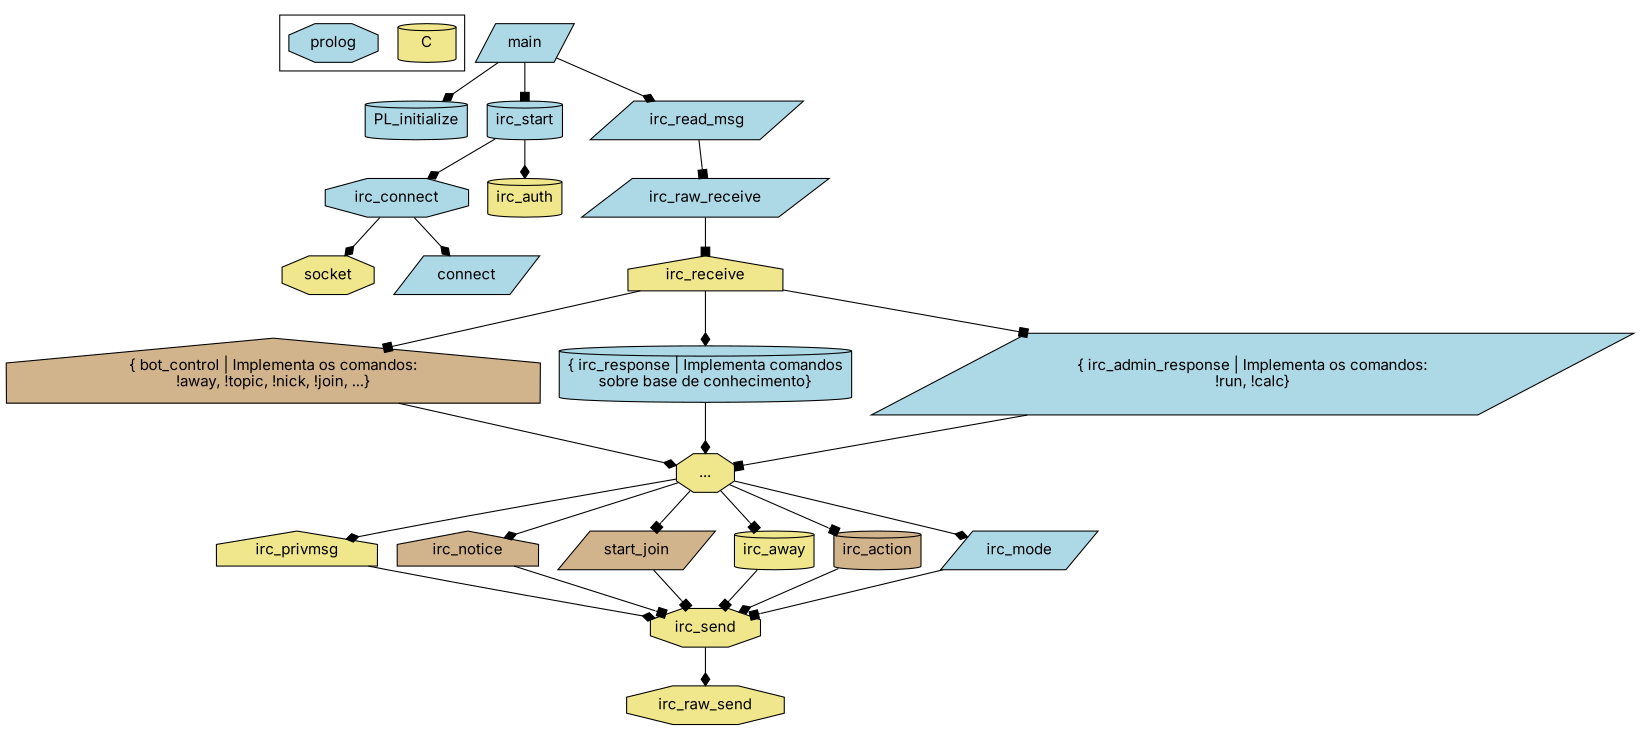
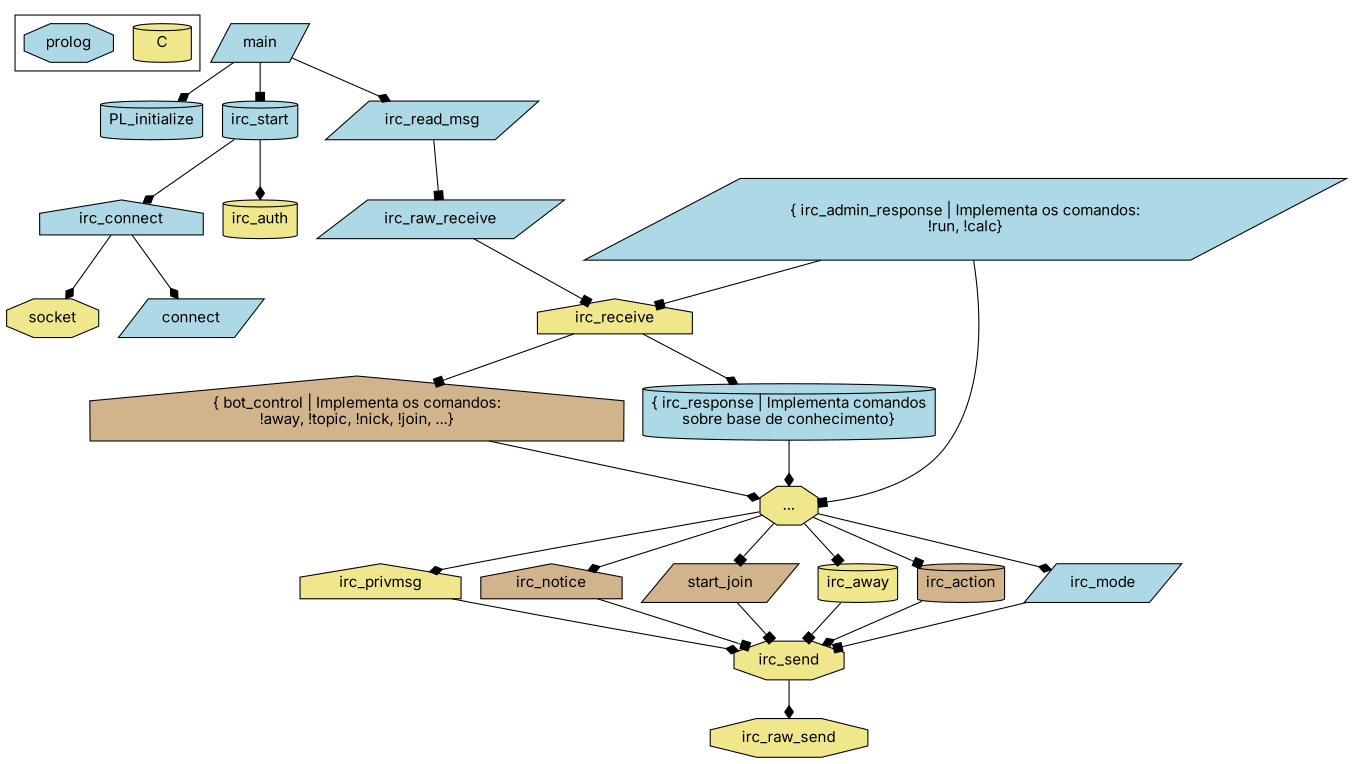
(397, 198) -> (121, 219)
(900, 311) -> (743, 282)
